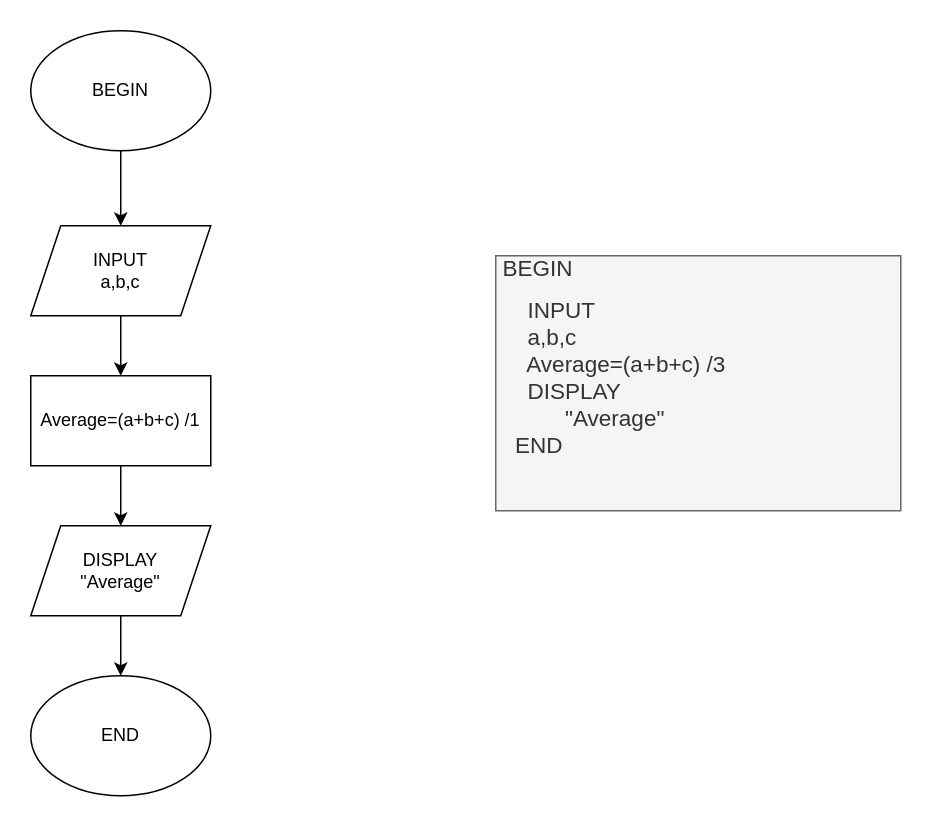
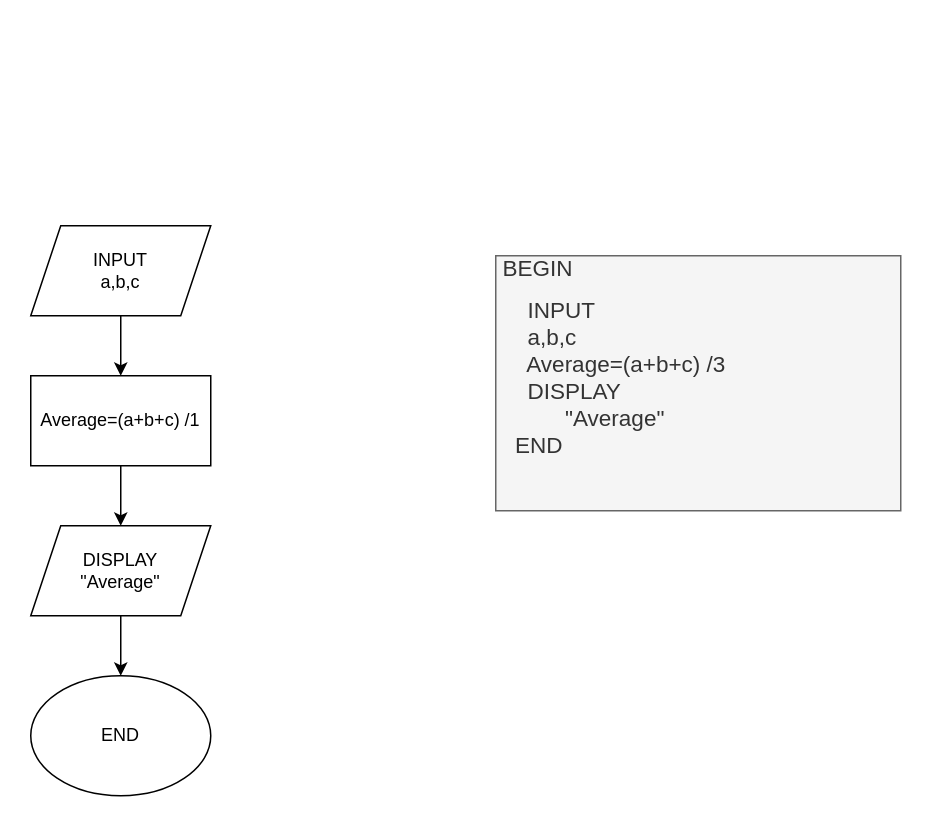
(121, 91) -> none
(121, 183) -> none
